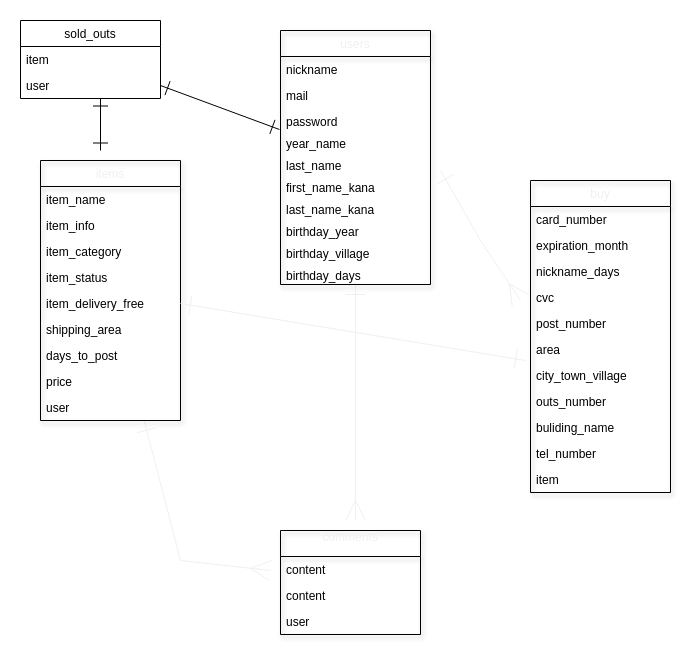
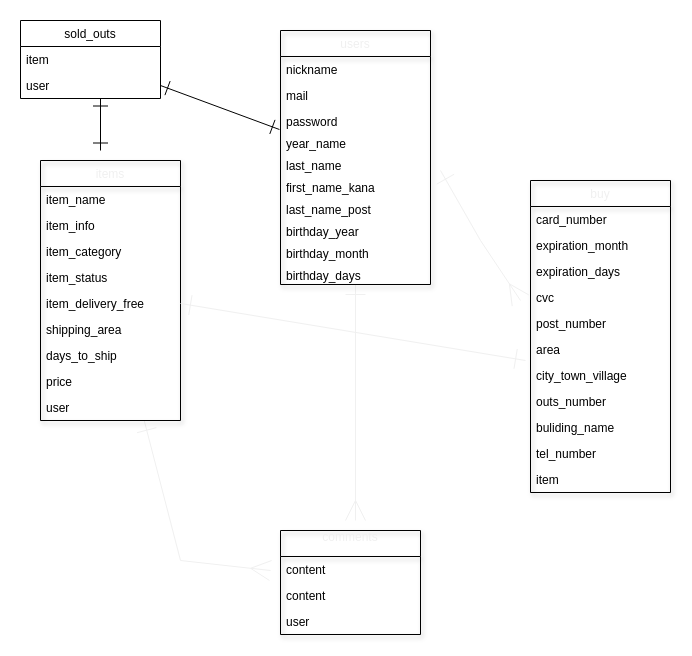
(331, 210) -> (331, 210)
(334, 254) -> (331, 254)
(578, 272) -> (583, 272)
(86, 356) -> (85, 356)
